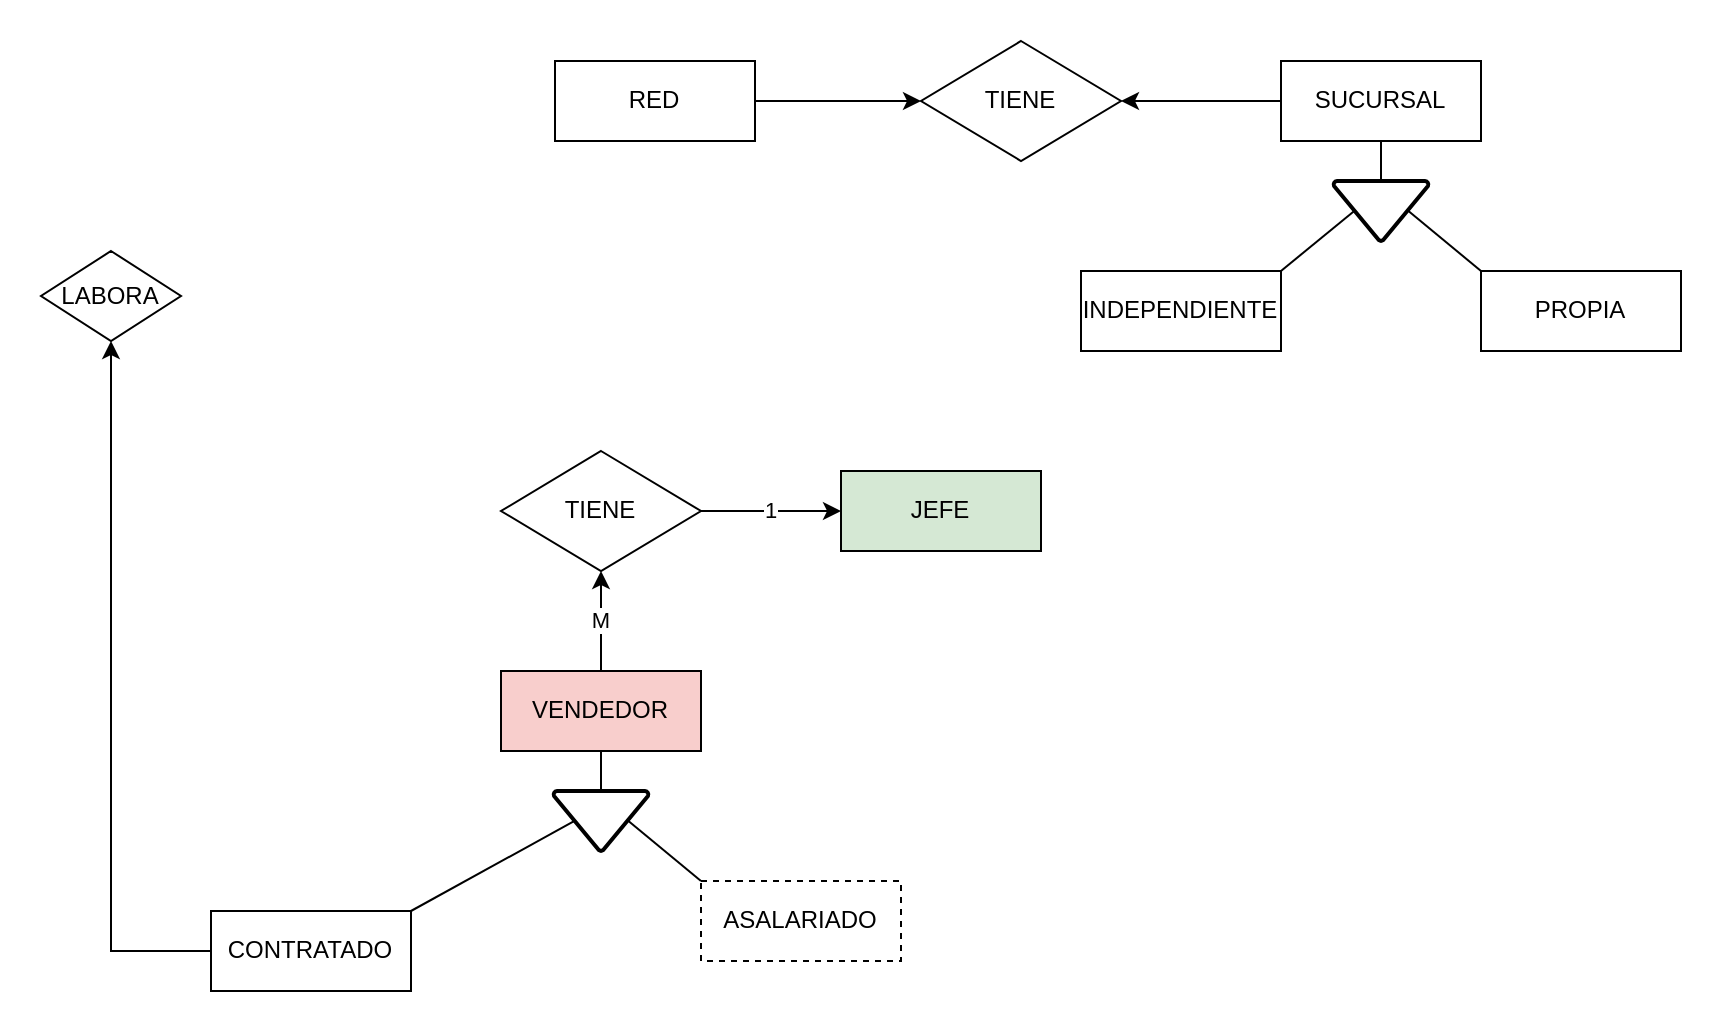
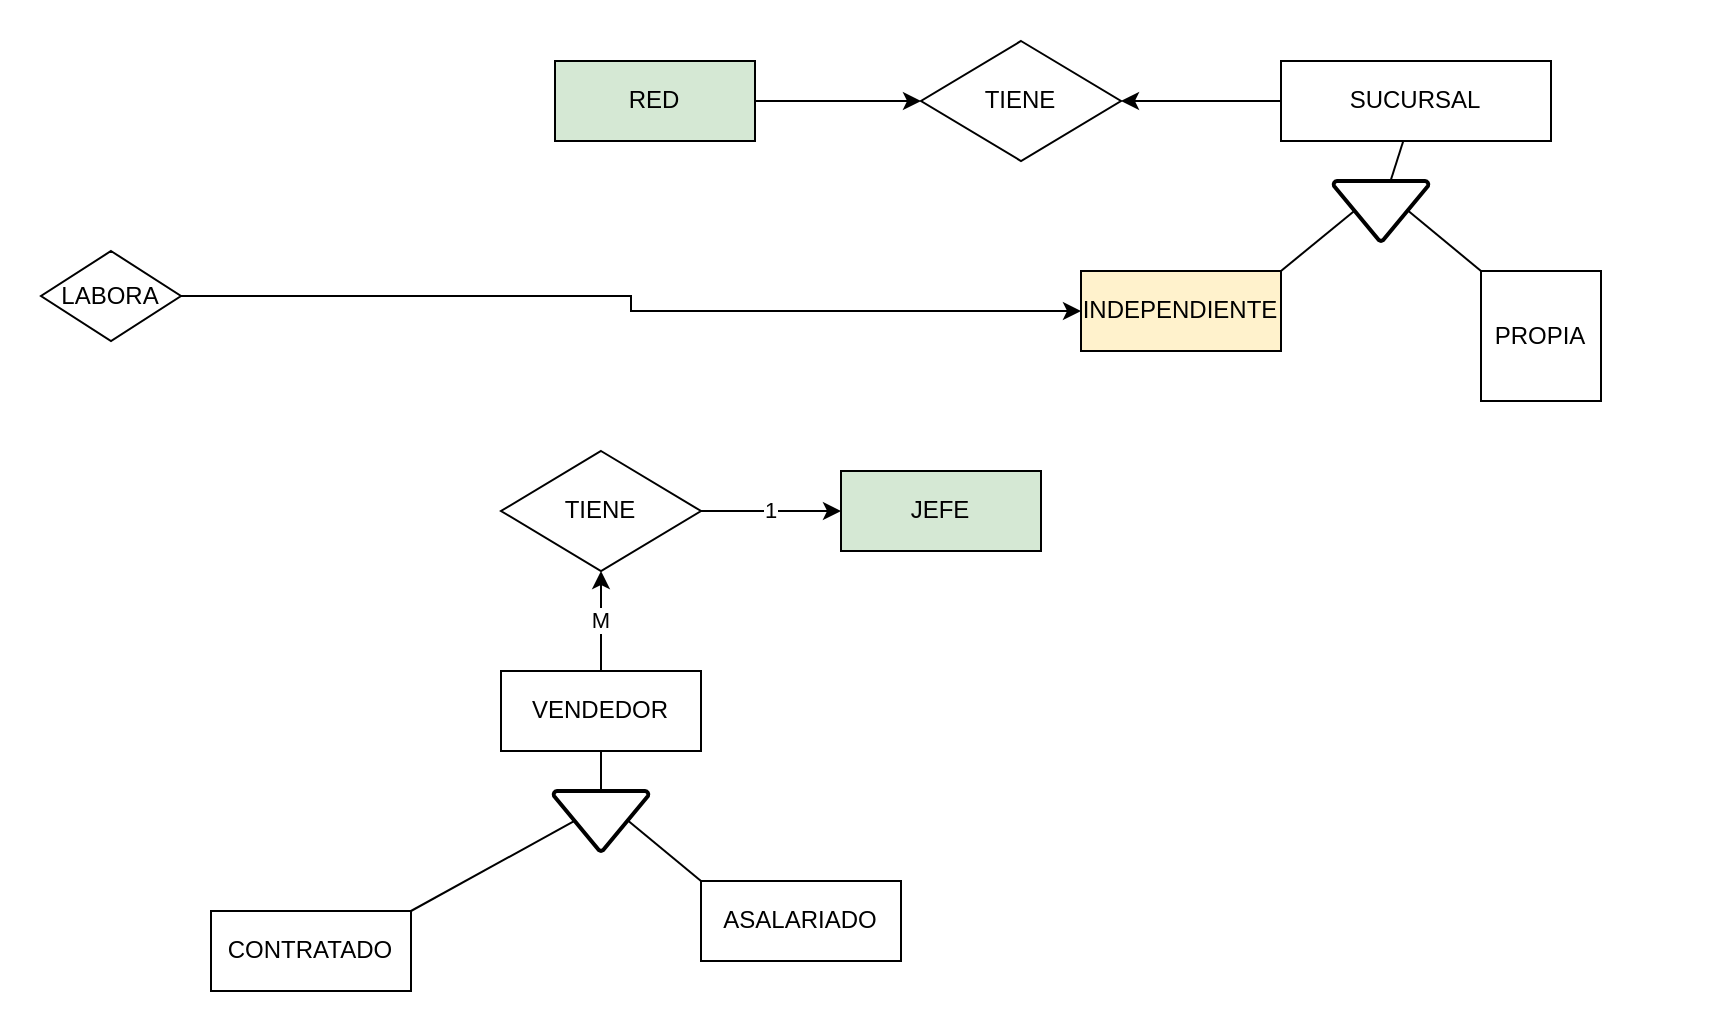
(655, 101) -> (655, 101)
(1381, 101) -> (1416, 101)
none -> (631, 297)
(1181, 311) -> (1181, 311)
(1581, 311) -> (1541, 336)
(111, 703) -> none
(601, 711) -> (601, 711)
(801, 921) -> (801, 921)
